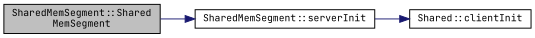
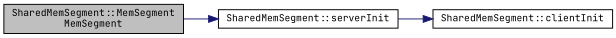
(82, 19) -> (94, 19)
(470, 19) -> (523, 19)
